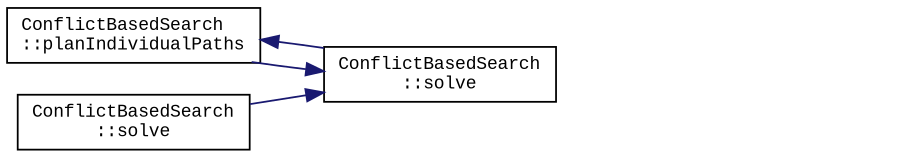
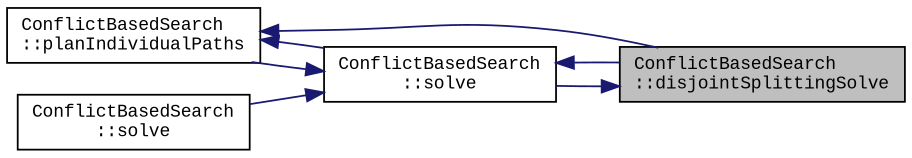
none -> (762, 74)
